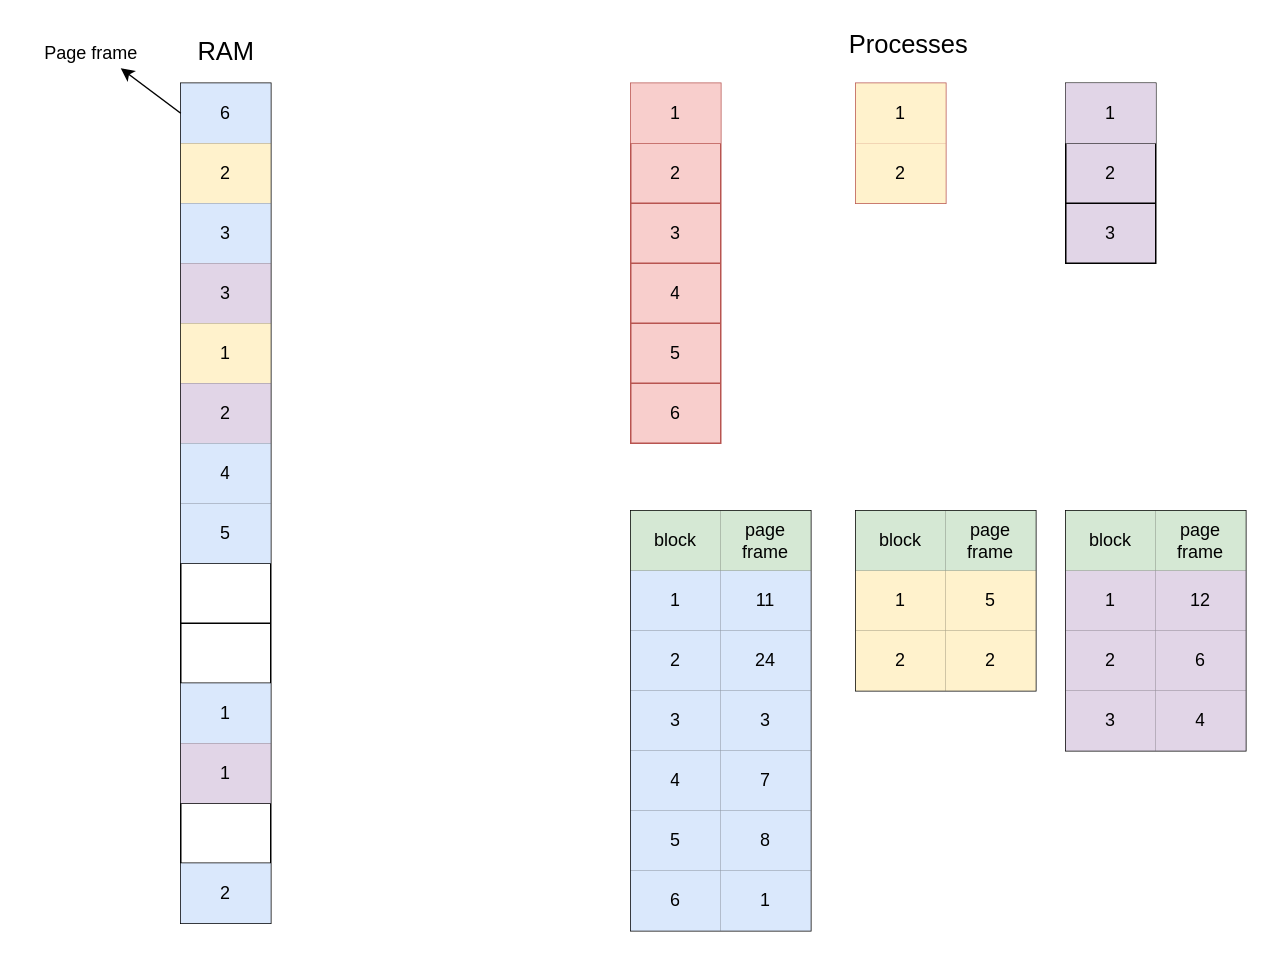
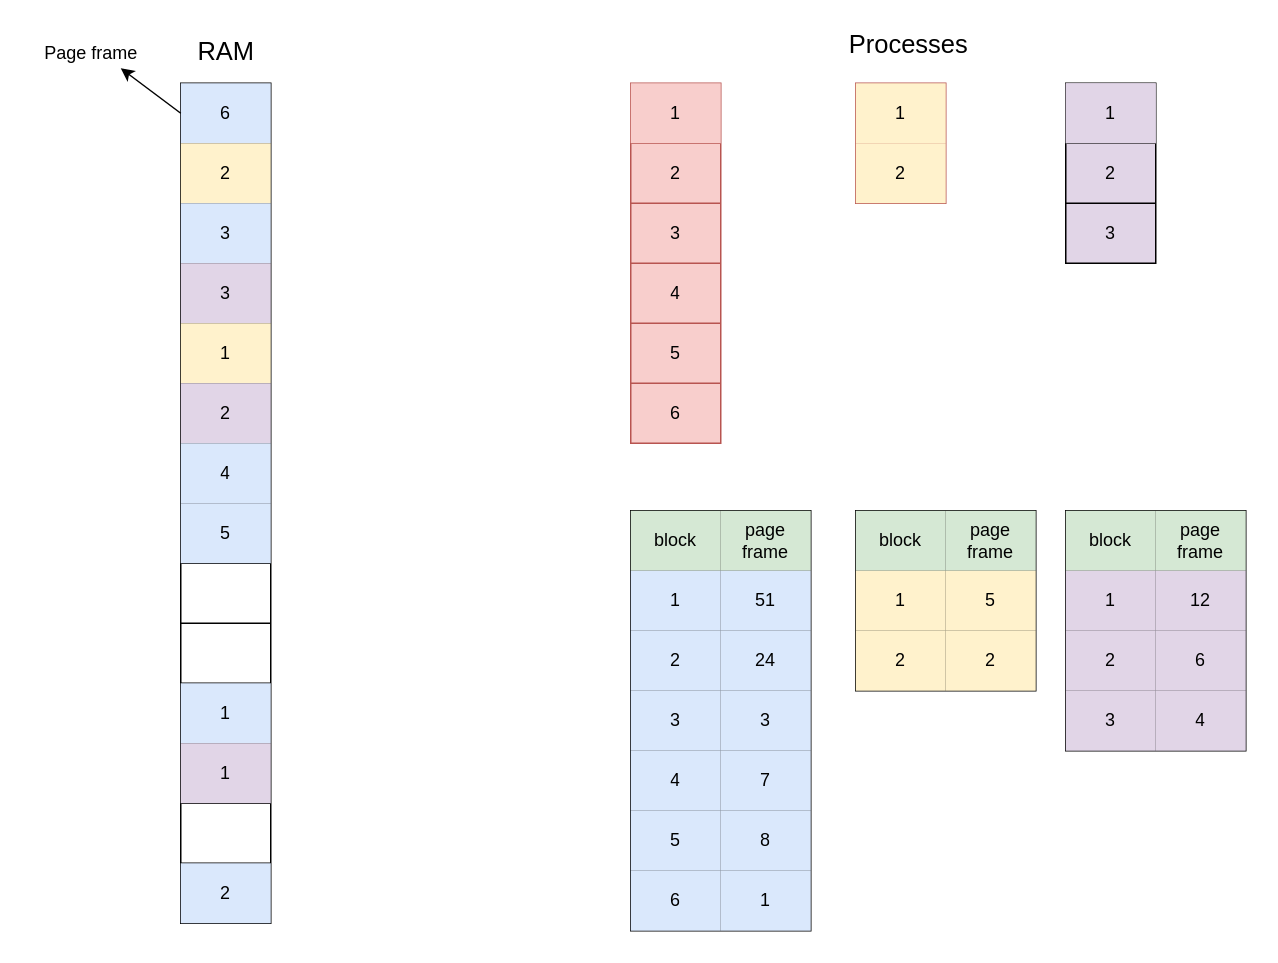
(766, 601) -> (766, 601)
